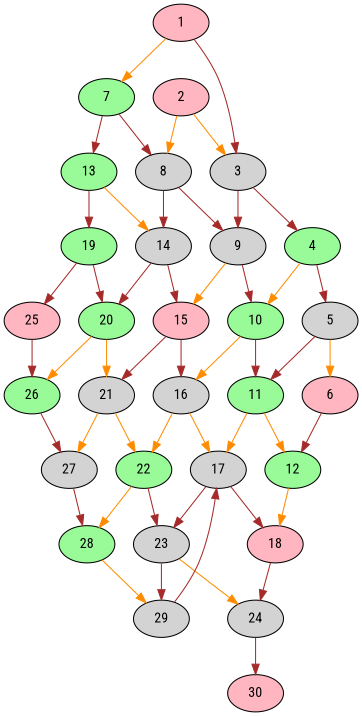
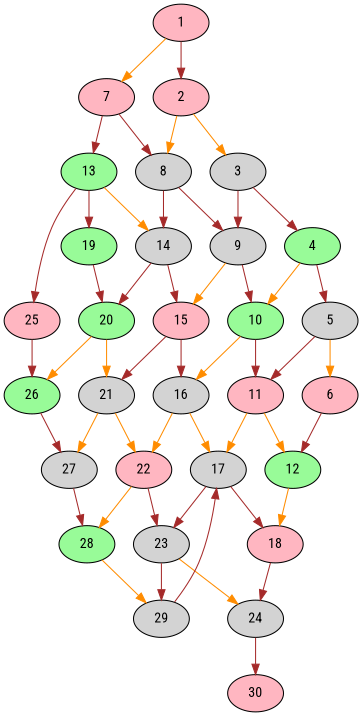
(222, 88) -> (181, 55)
(107, 97) -> (107, 97)
(64, 279) -> (48, 237)
(256, 395) -> (256, 395)
(144, 470) -> (144, 470)
